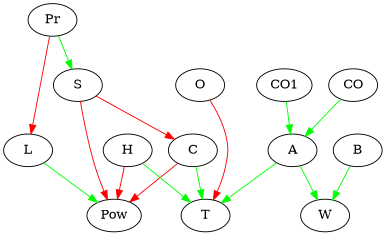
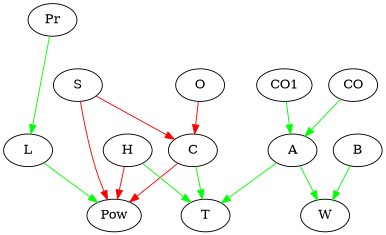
(64, 48) -> none
(41, 80) -> (41, 80)
(228, 145) -> (197, 113)
